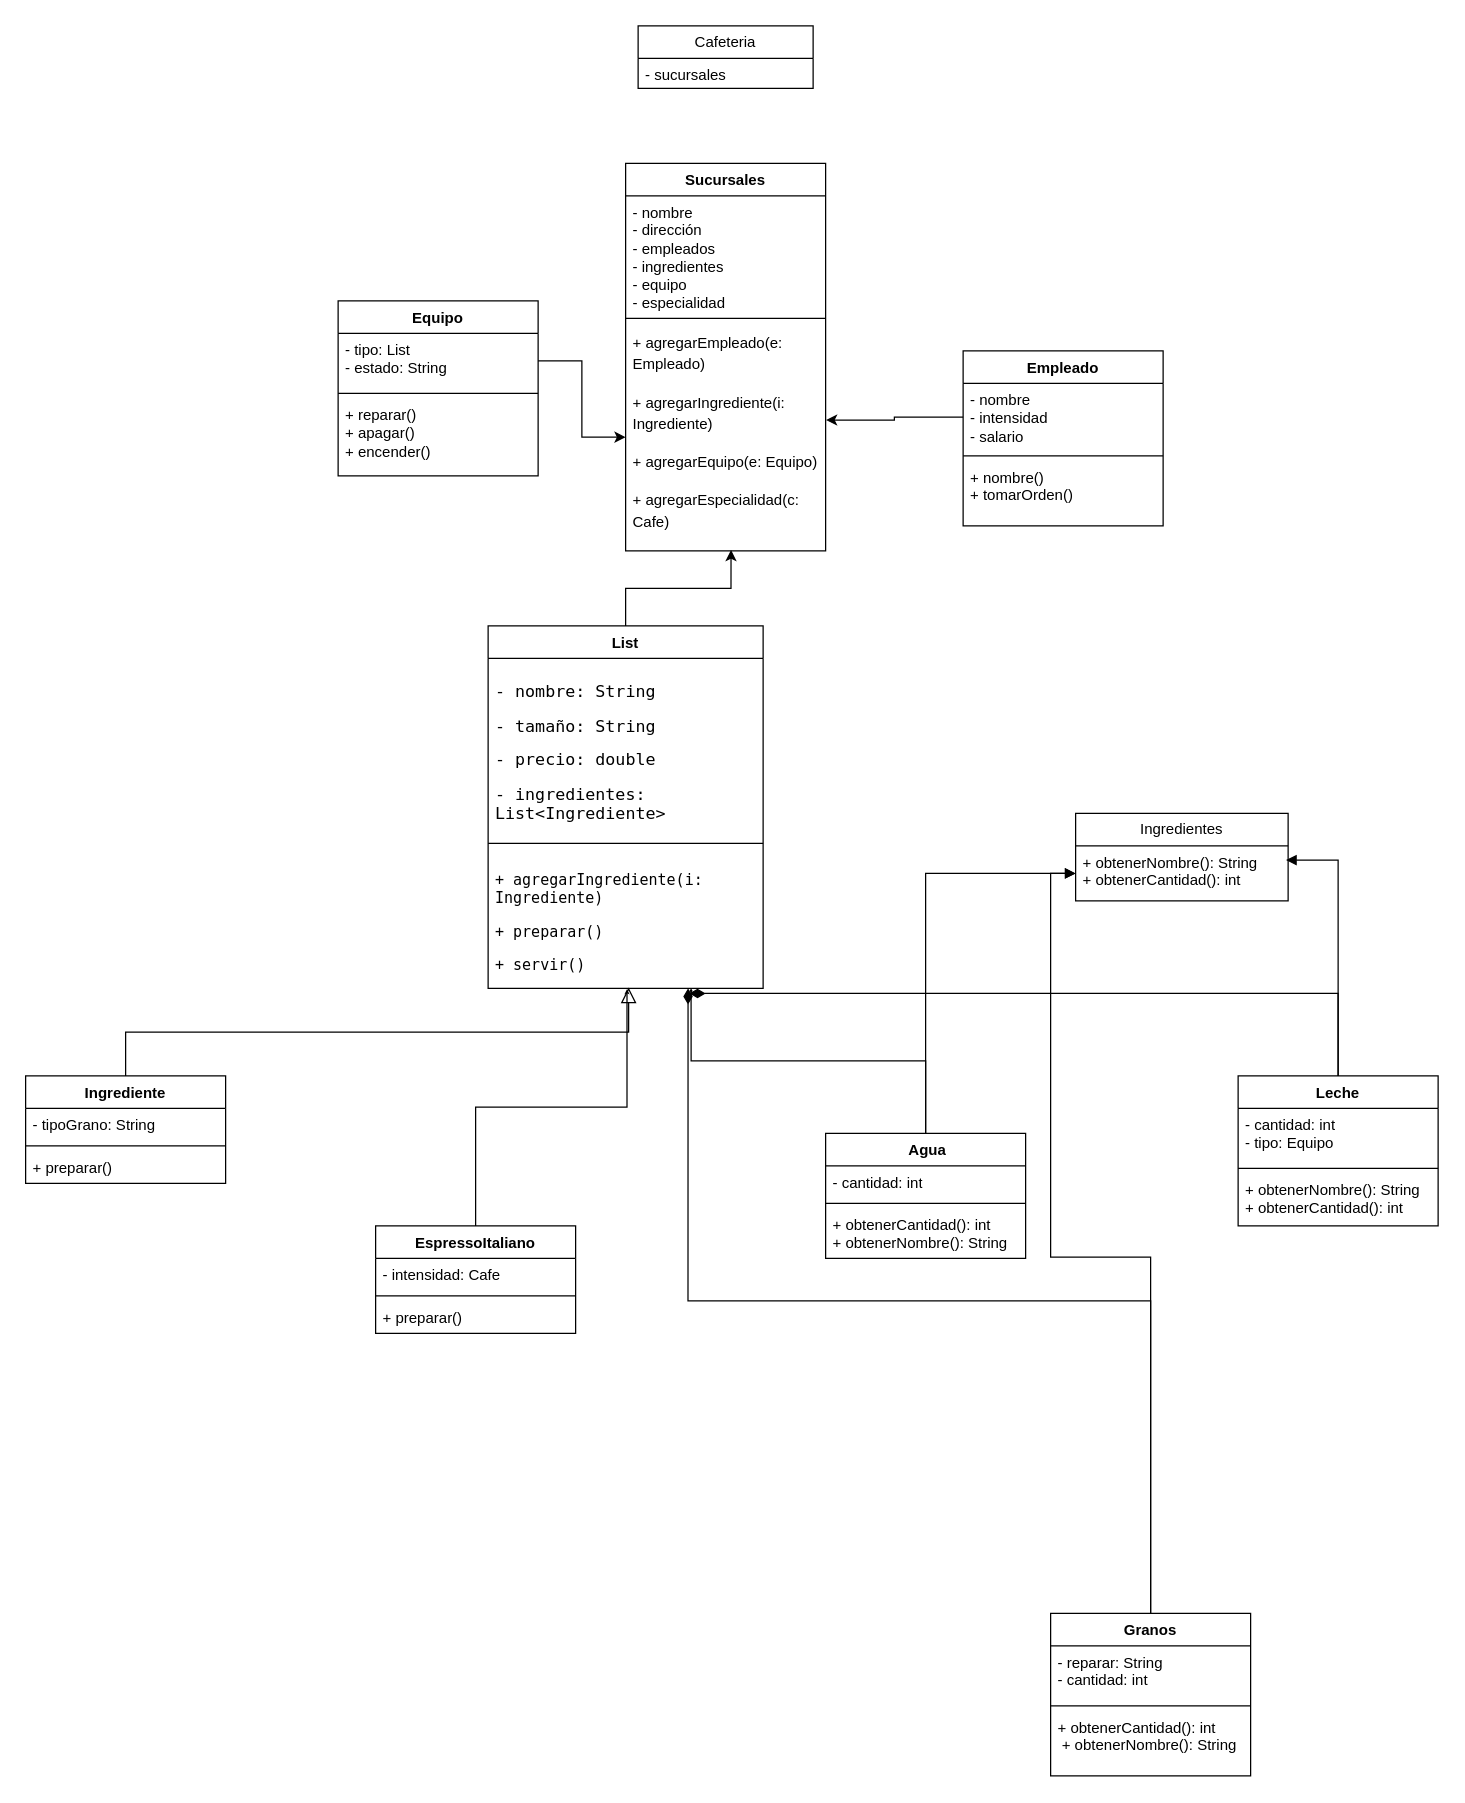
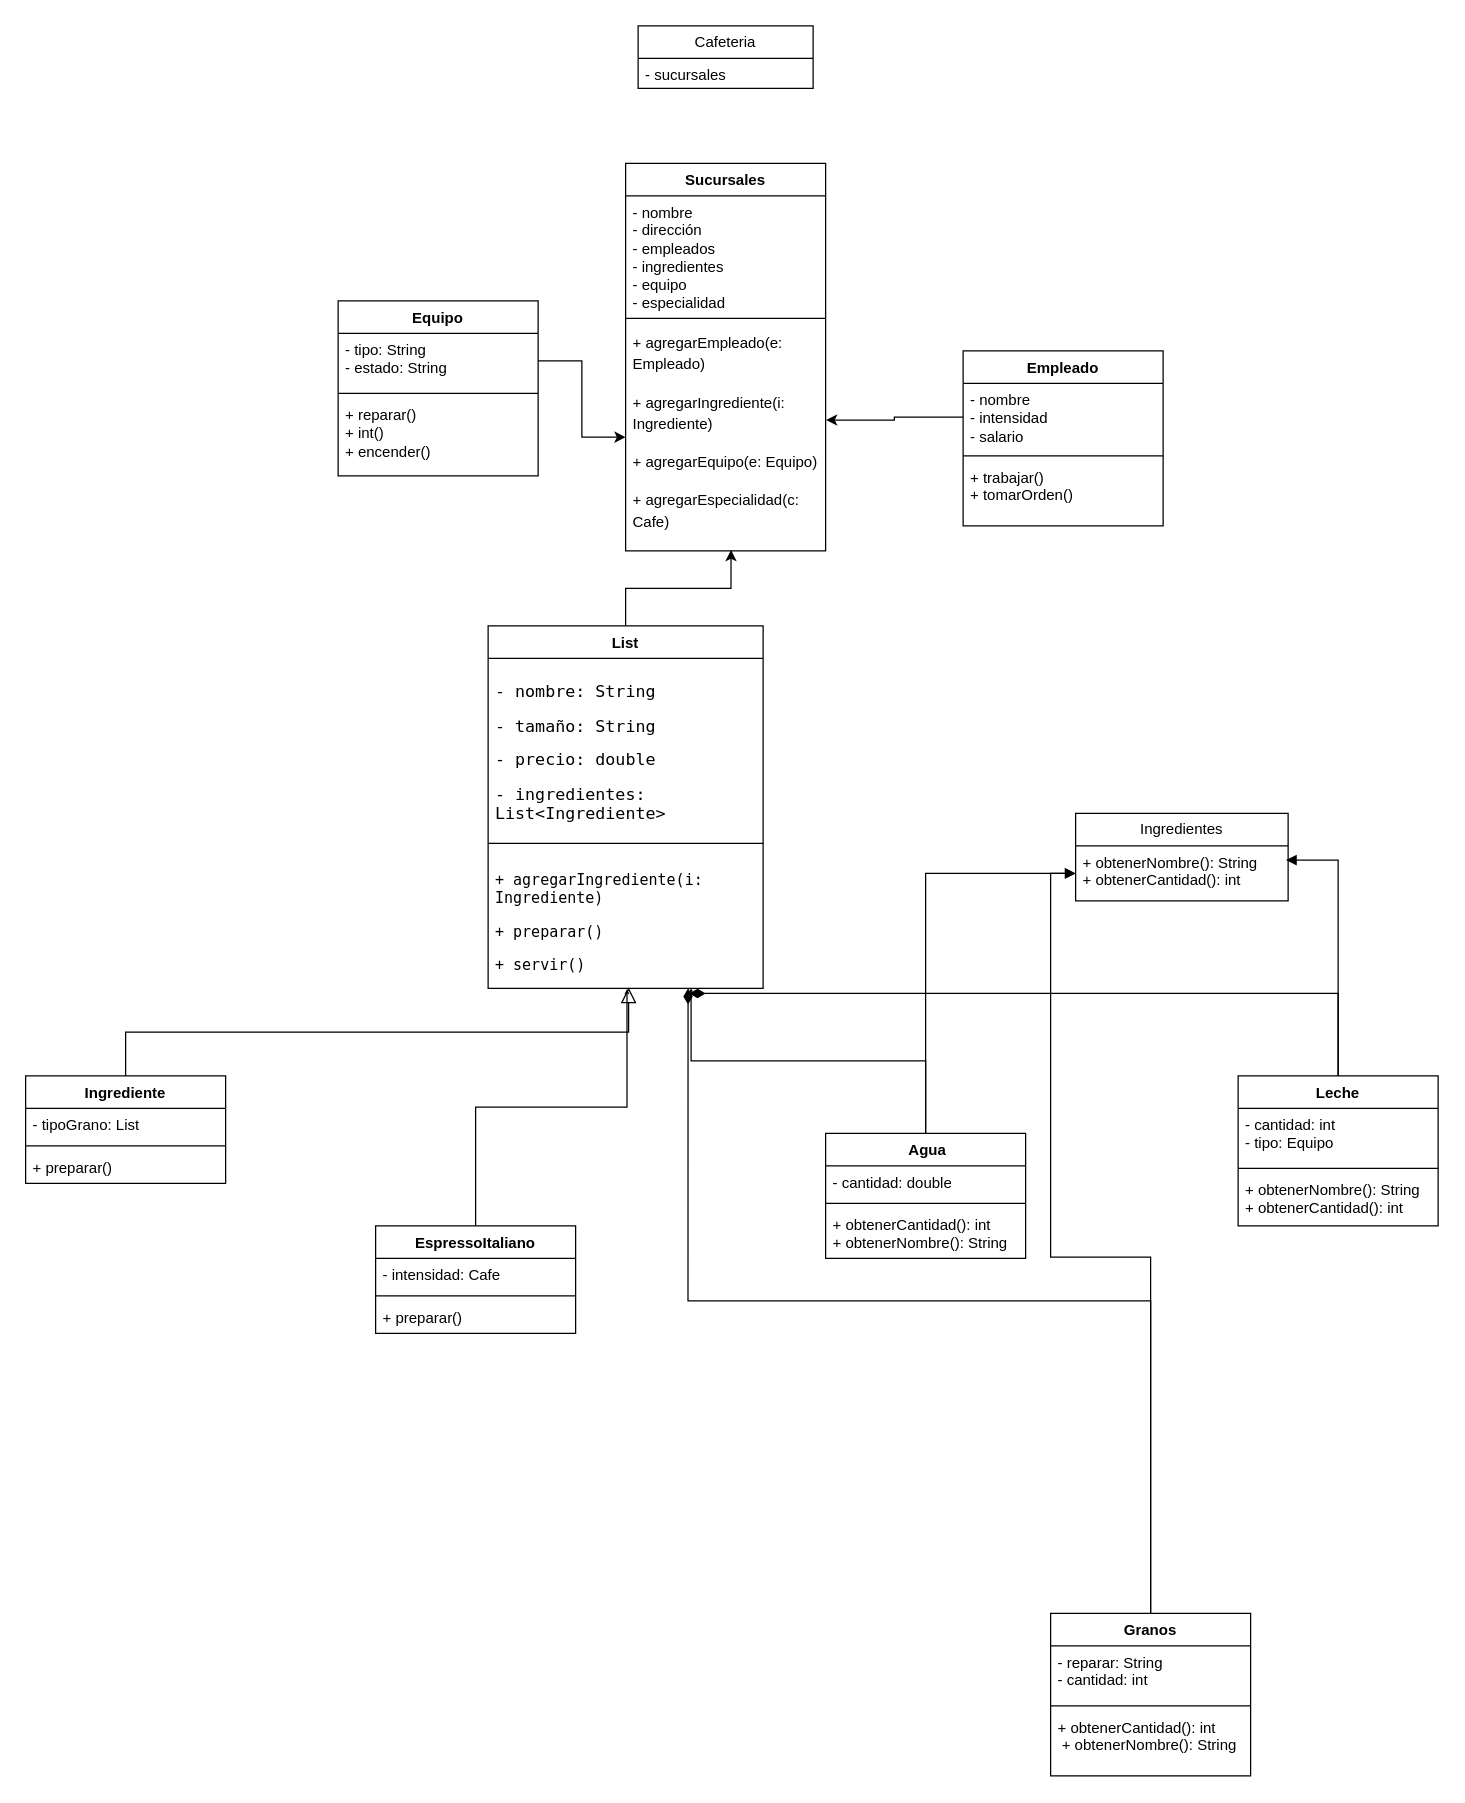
(405, 360) -> (405, 360)
(394, 434) -> (394, 434)
(1027, 487) -> (1027, 487)
(103, 1126) -> (95, 1126)
(886, 1183) -> (899, 1183)
